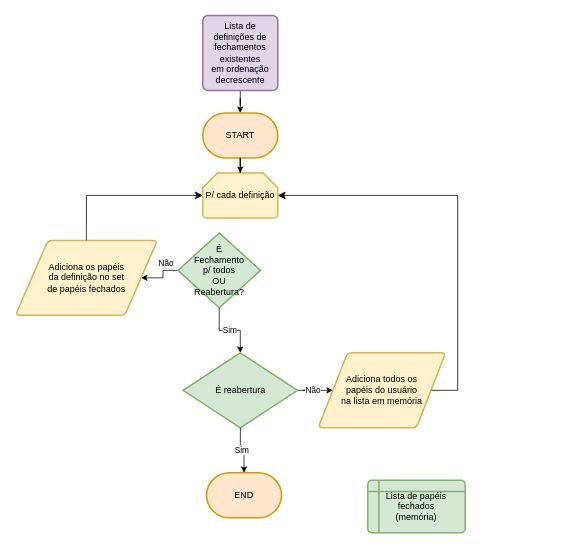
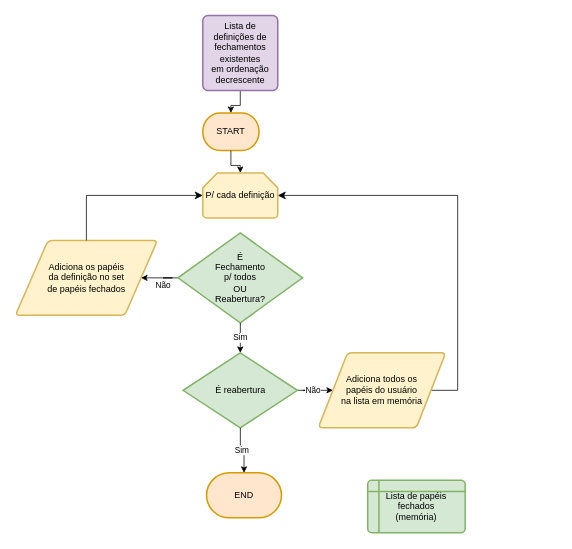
(240, 135) -> (231, 132)
(219, 270) -> (240, 278)
